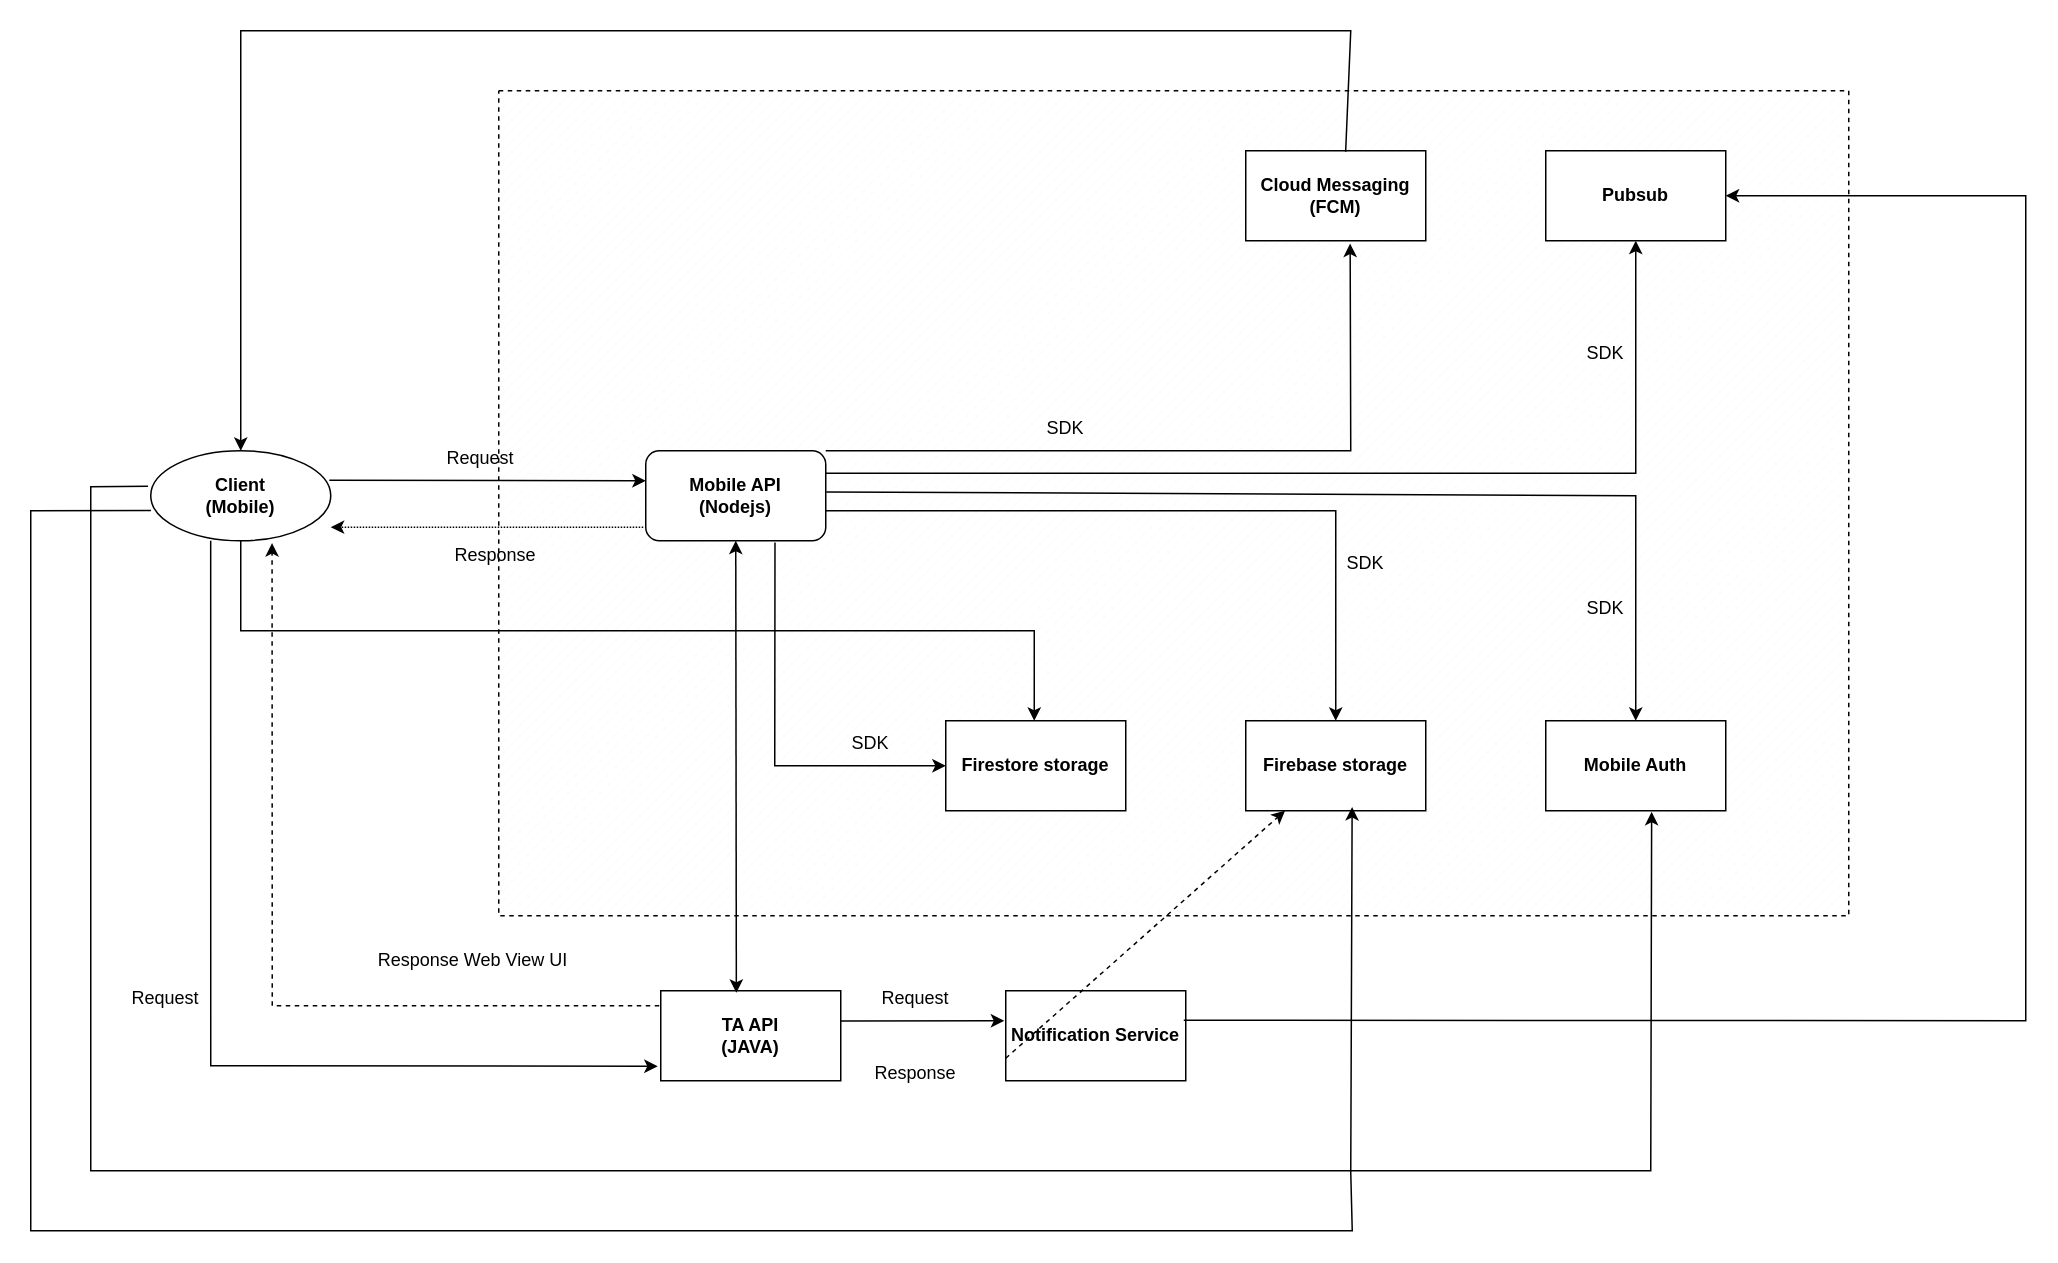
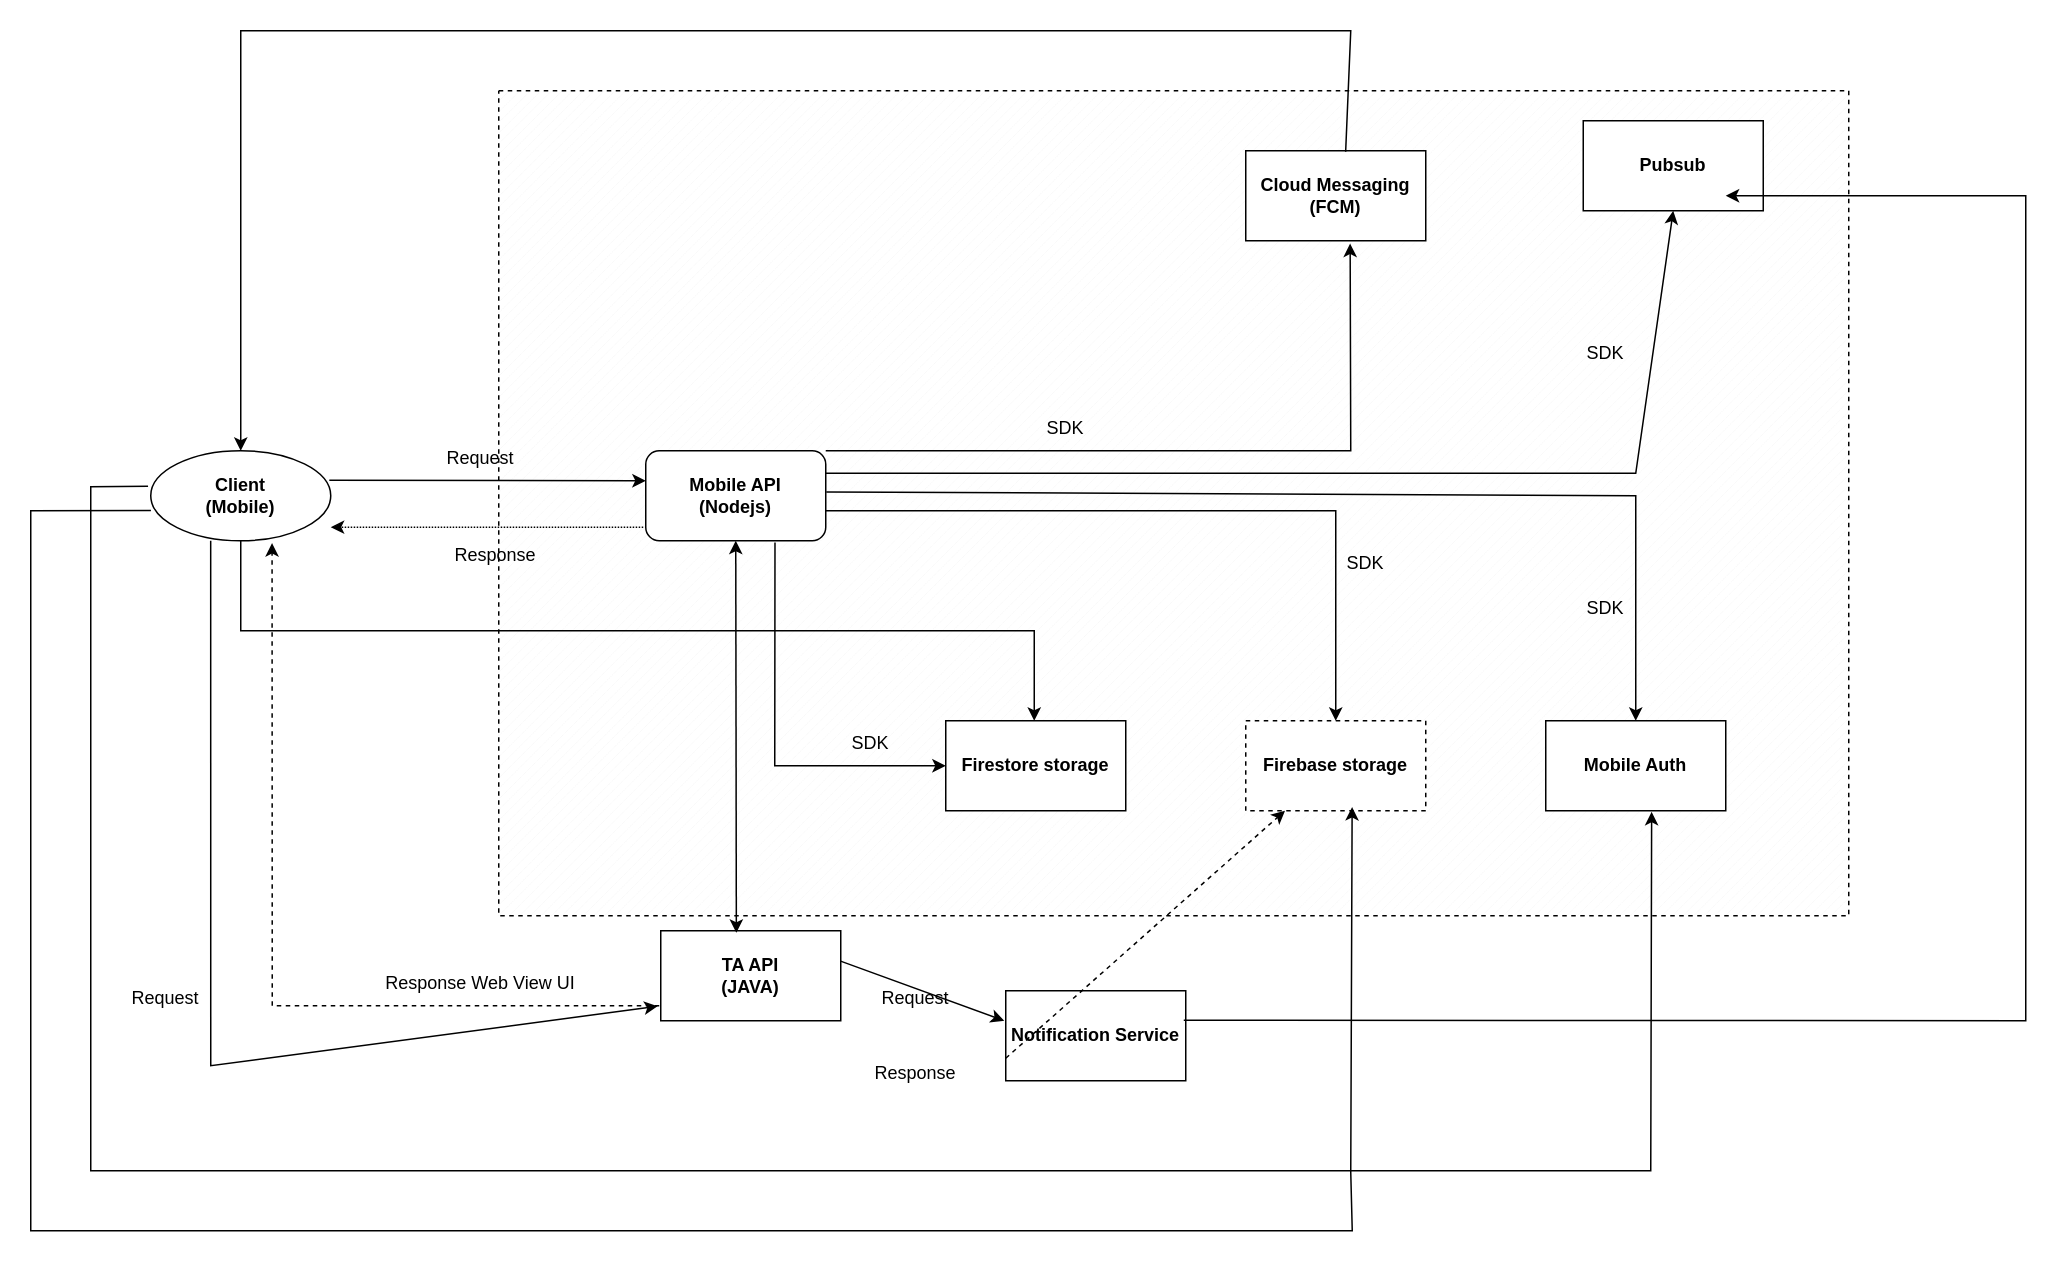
(1636, 196) -> (1673, 166)
(1336, 766) -> (1336, 766)
(473, 961) -> (481, 983)
(751, 1036) -> (751, 976)
